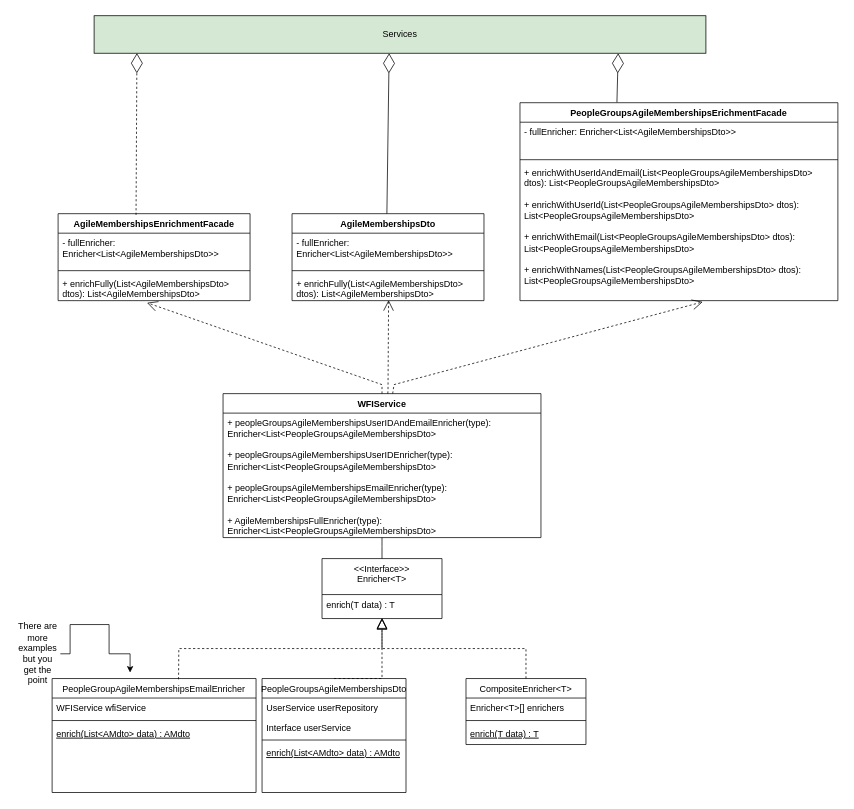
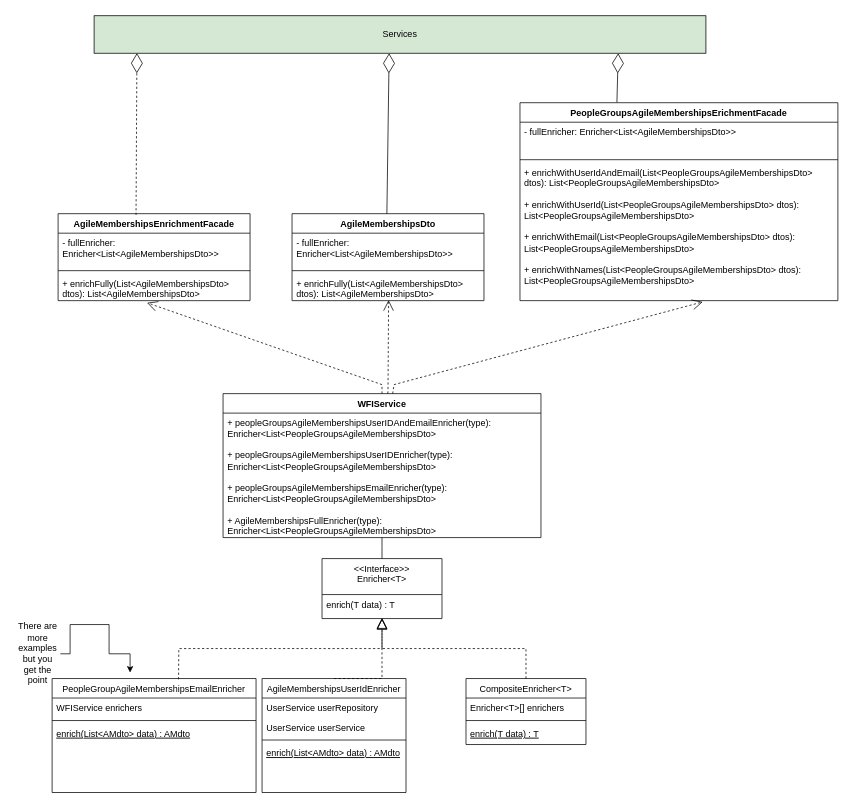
(334, 689) -> (334, 689)
(104, 708) -> (103, 708)
(317, 728) -> (321, 728)
